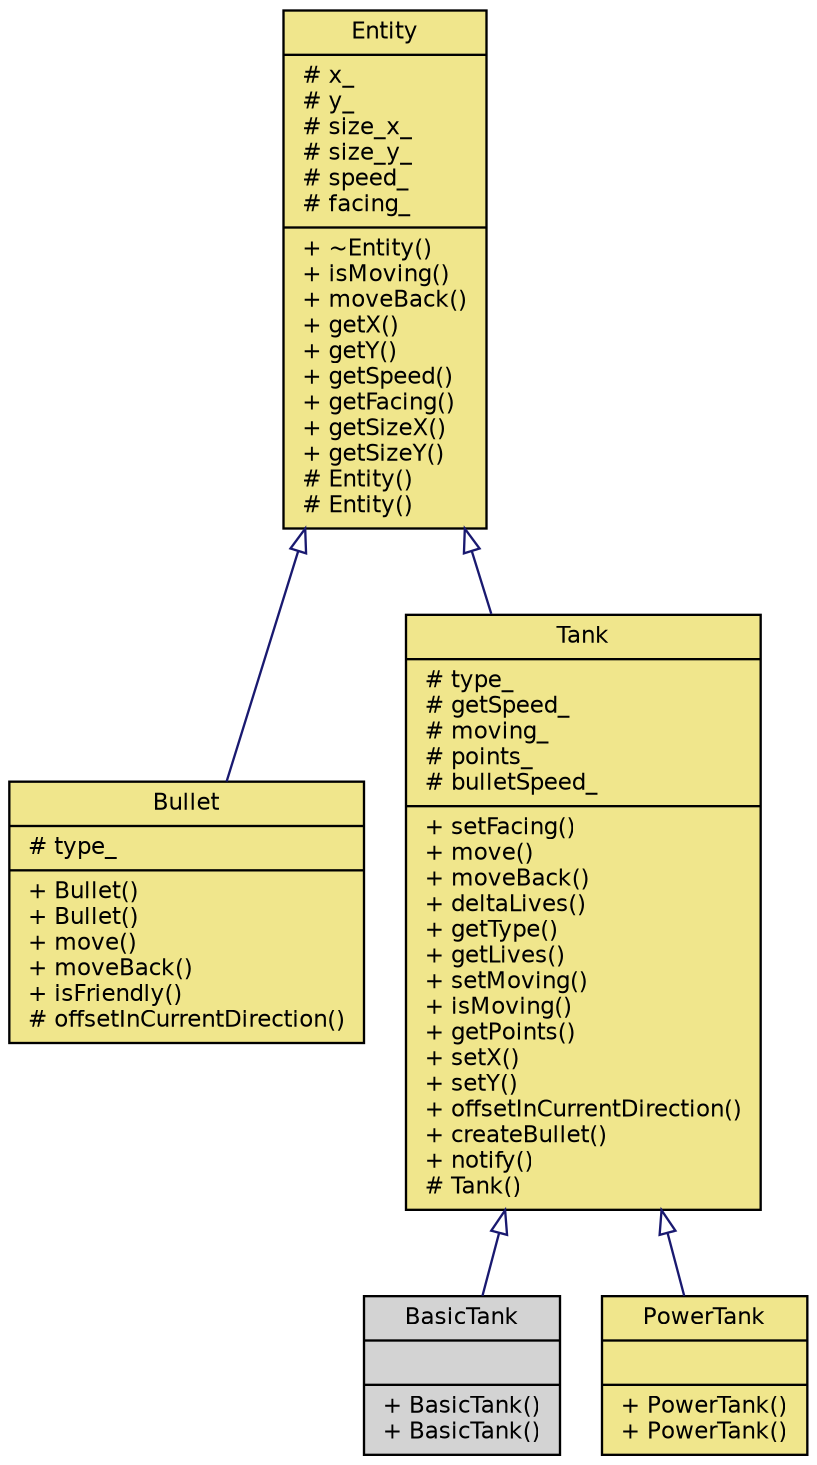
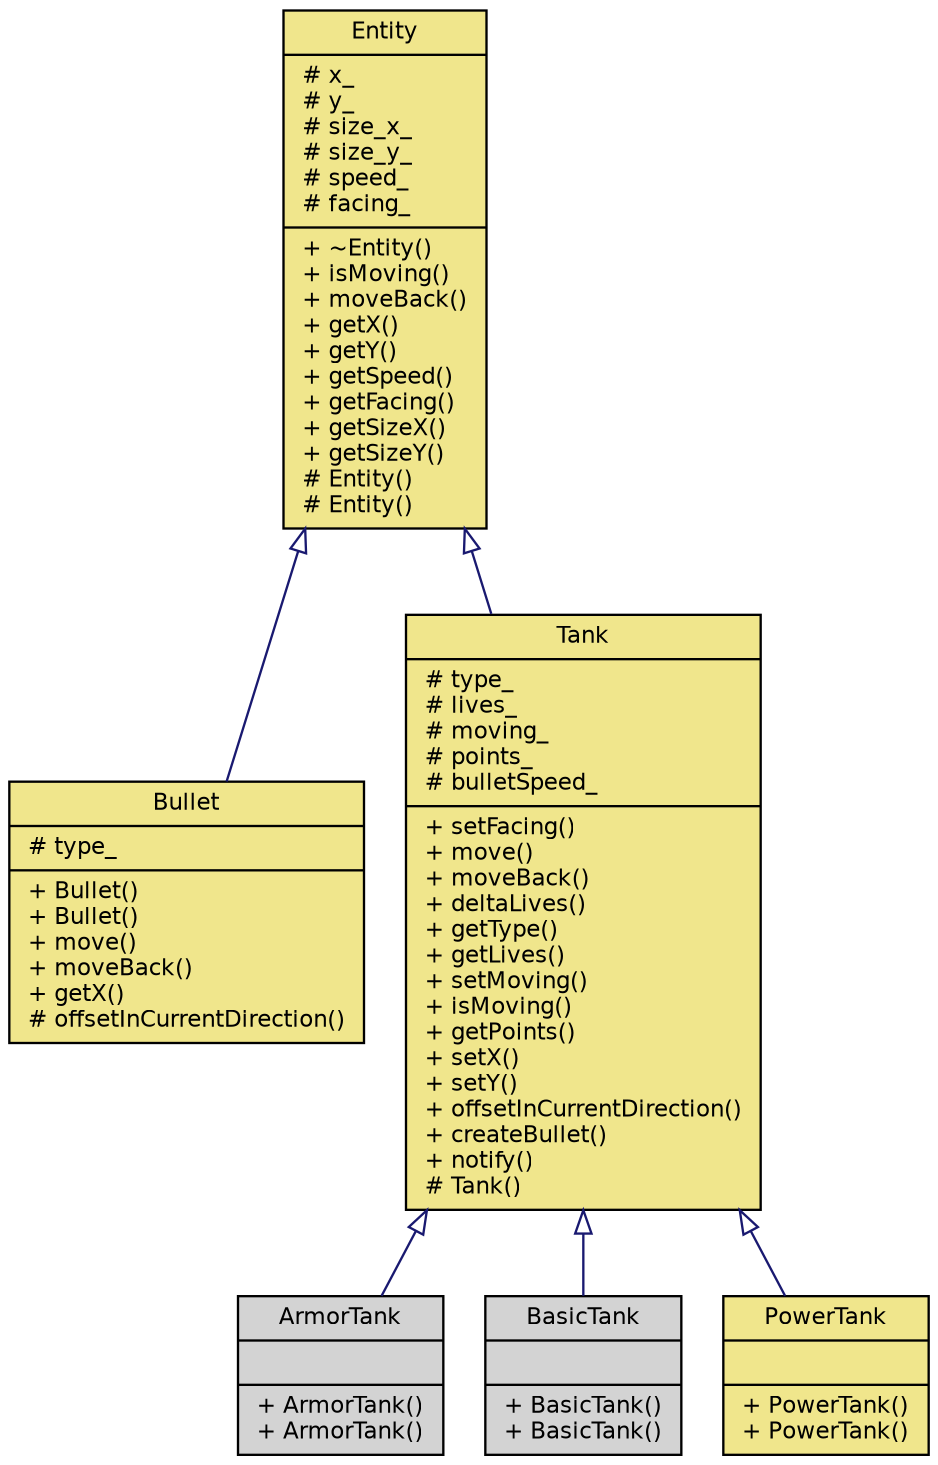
(498, 706) -> (471, 706)
(106, 994) -> (77, 994)
none -> (341, 1376)
